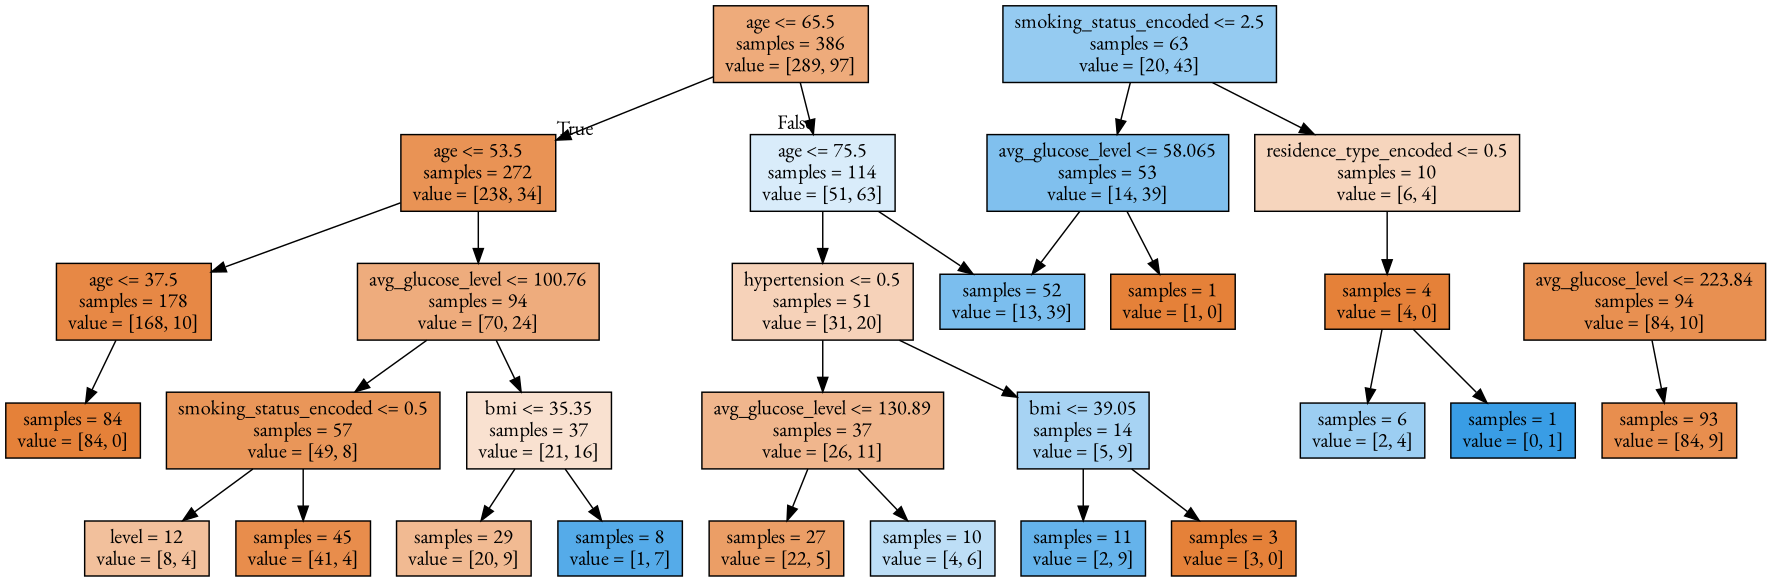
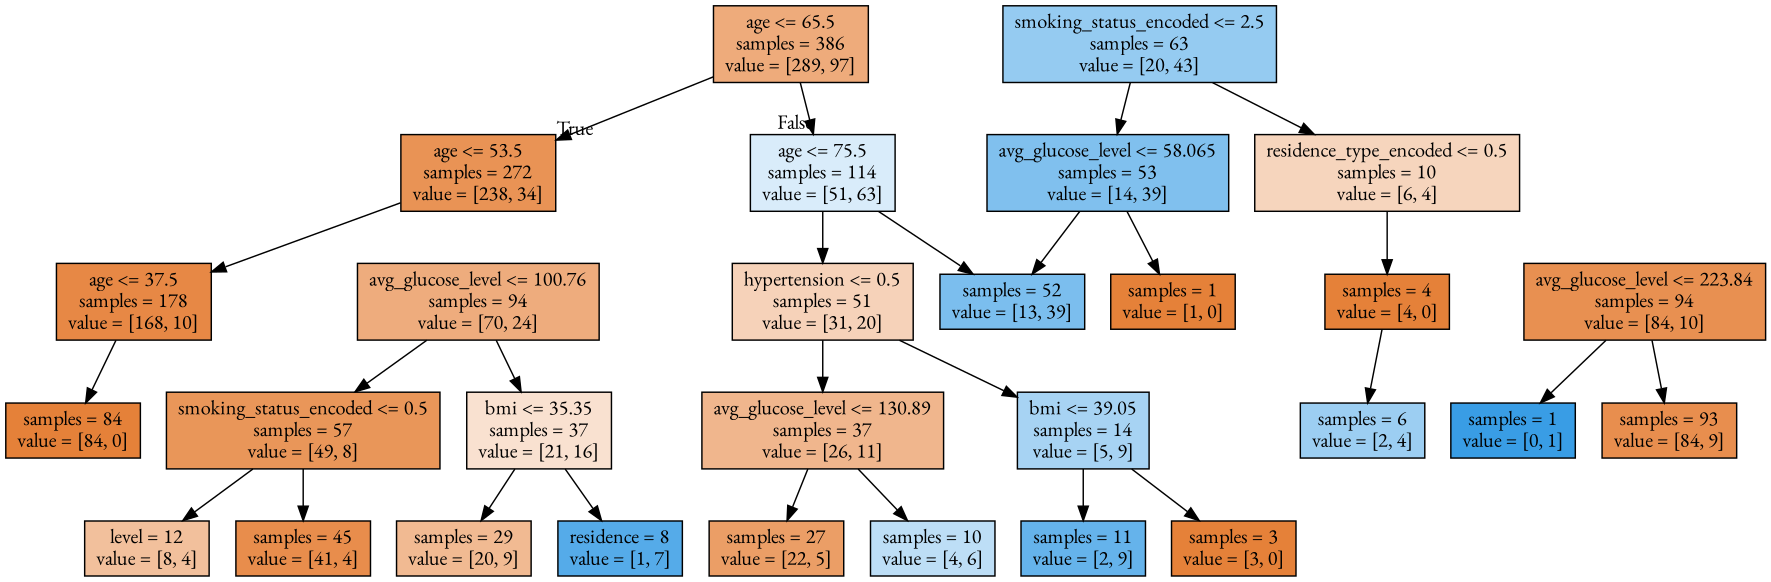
(478, 230) -> none
(1445, 361) -> (1579, 366)
(620, 548) -> (620, 548)
